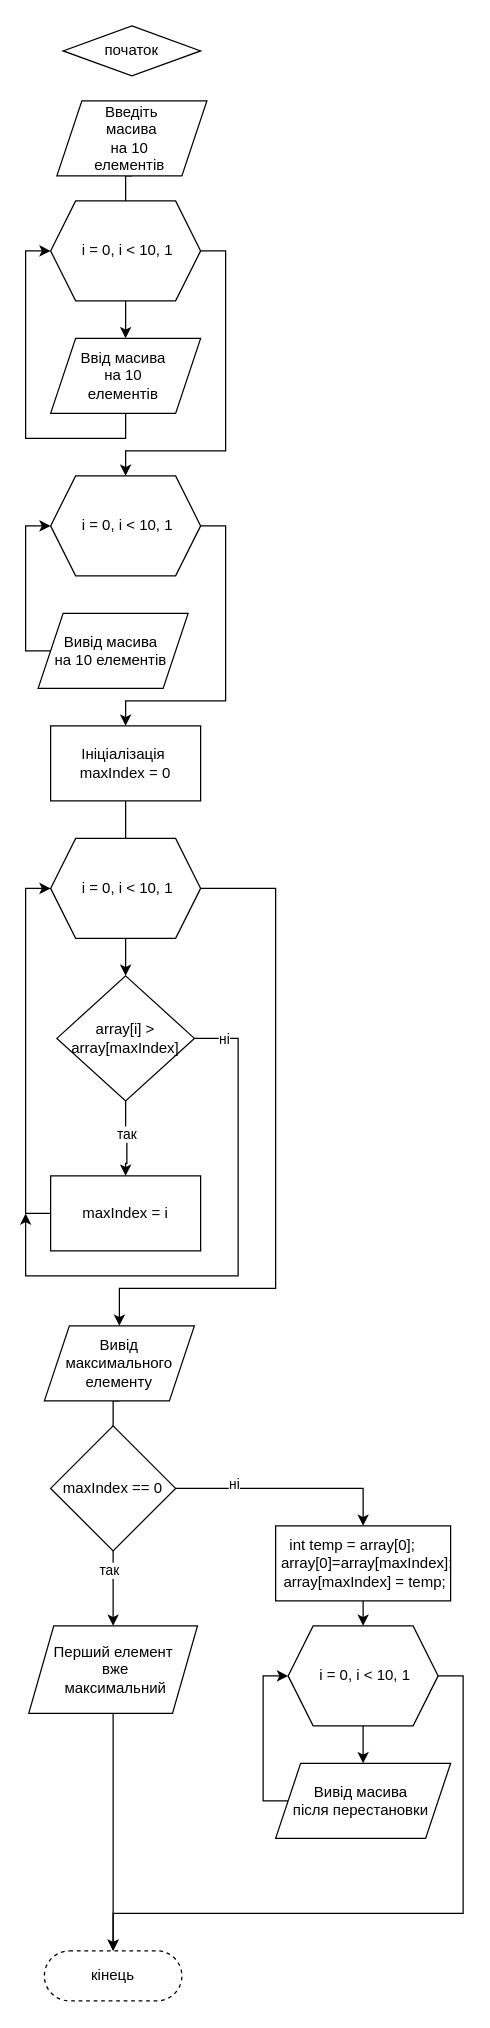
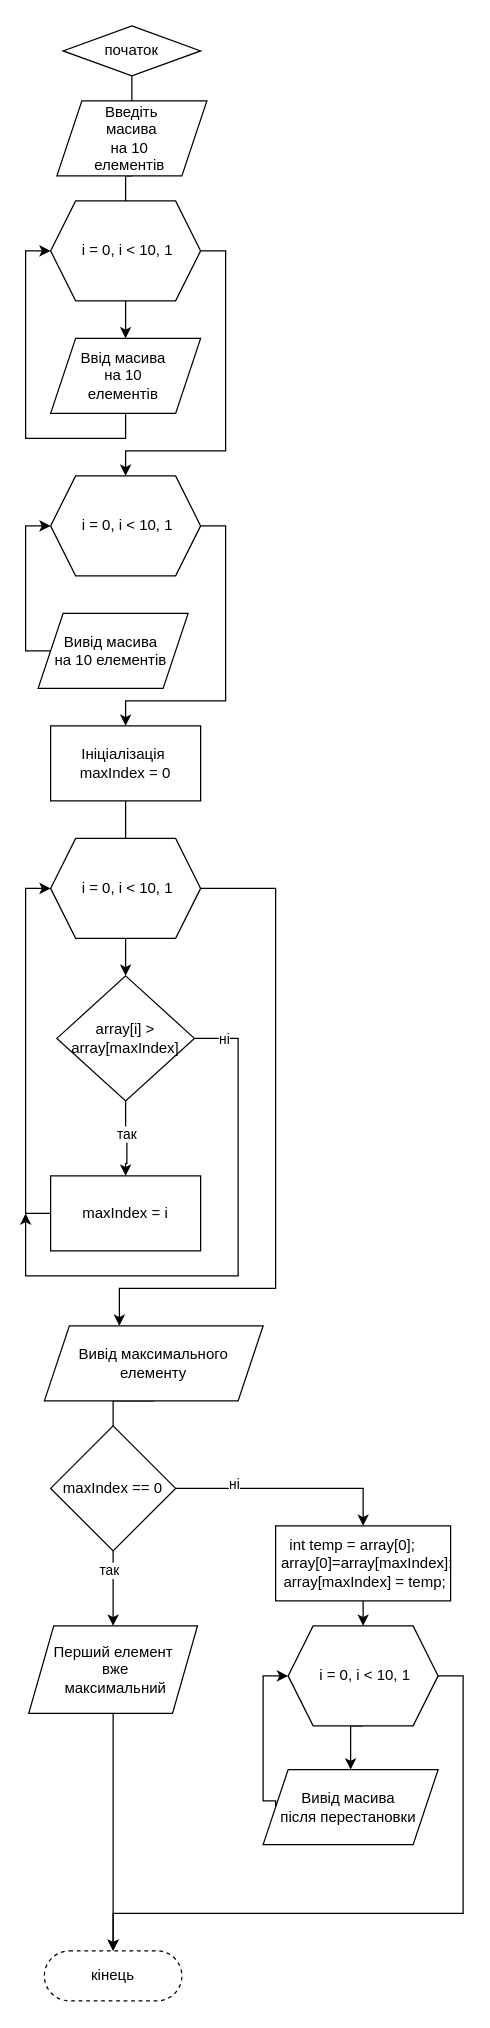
none -> (132, 88)
(119, 1363) -> (154, 1363)
(363, 1801) -> (351, 1807)
